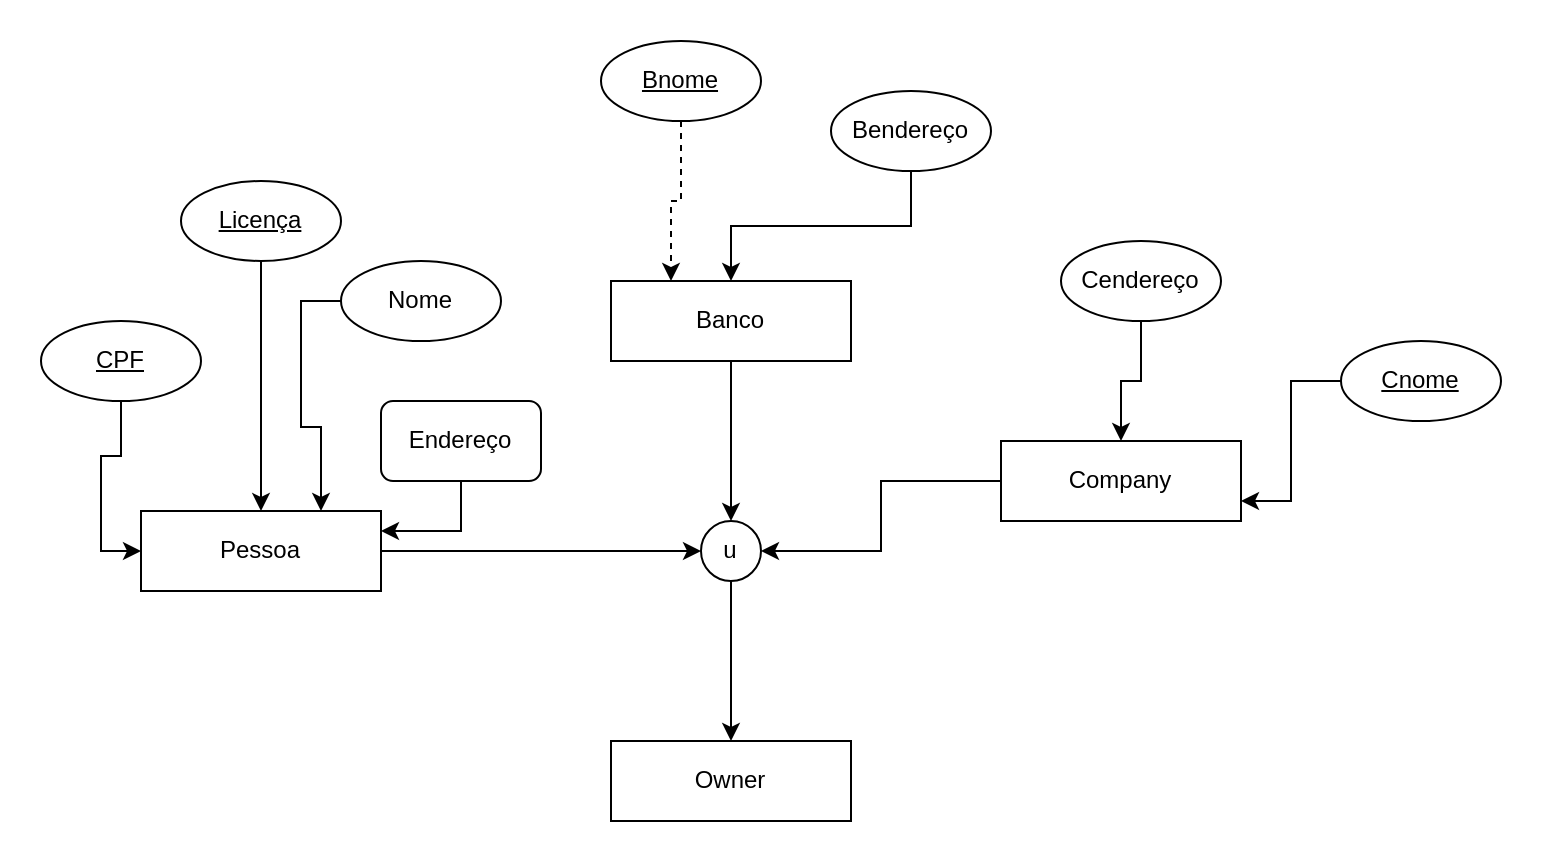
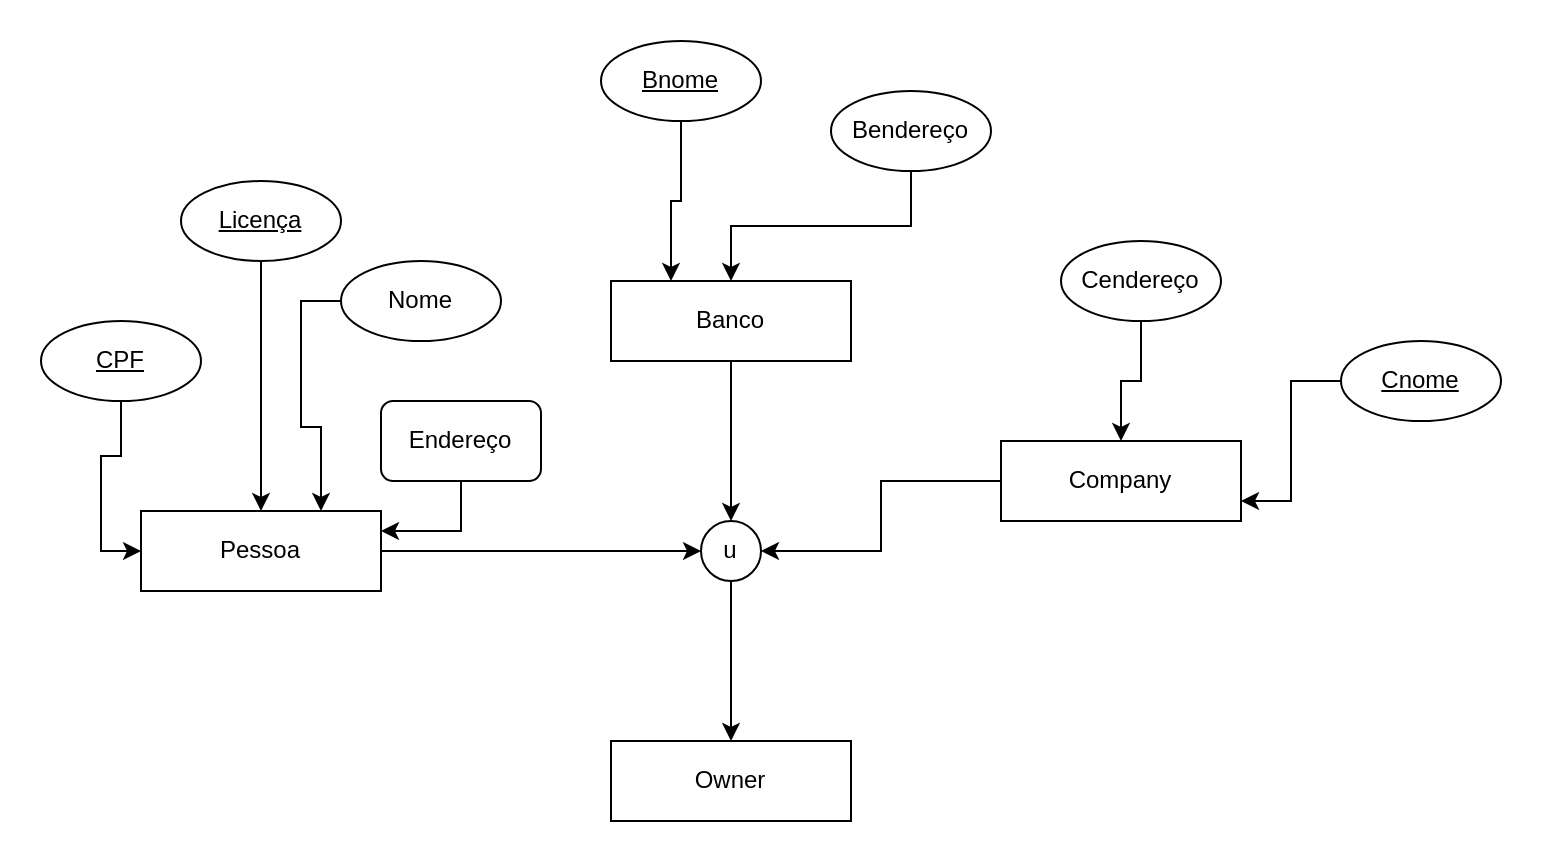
(681, 201) -> (681, 201)
